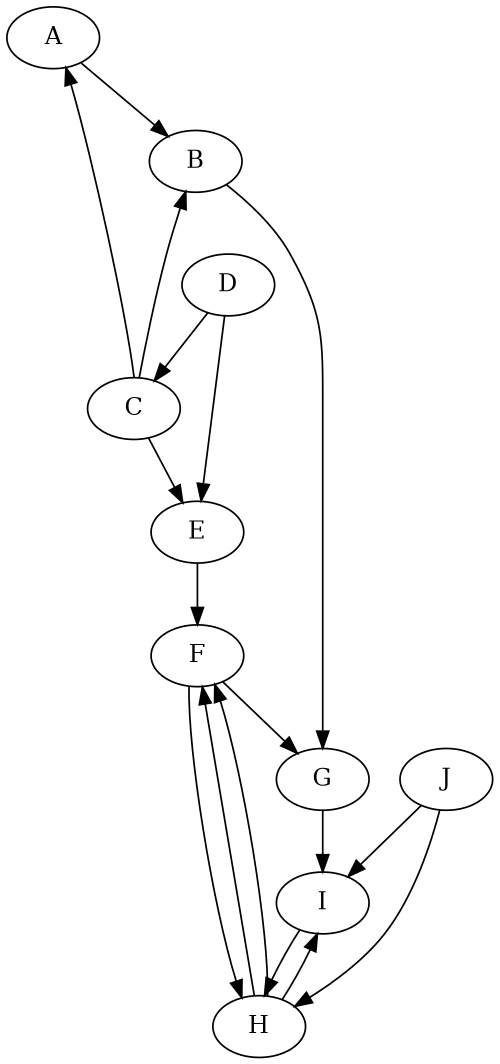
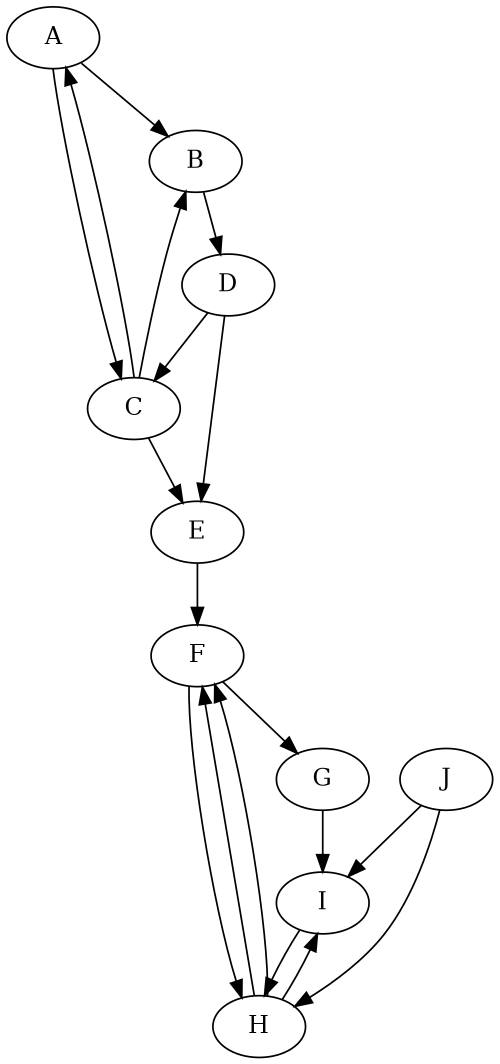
none -> (81, 216)
(323, 442) -> (210, 215)
